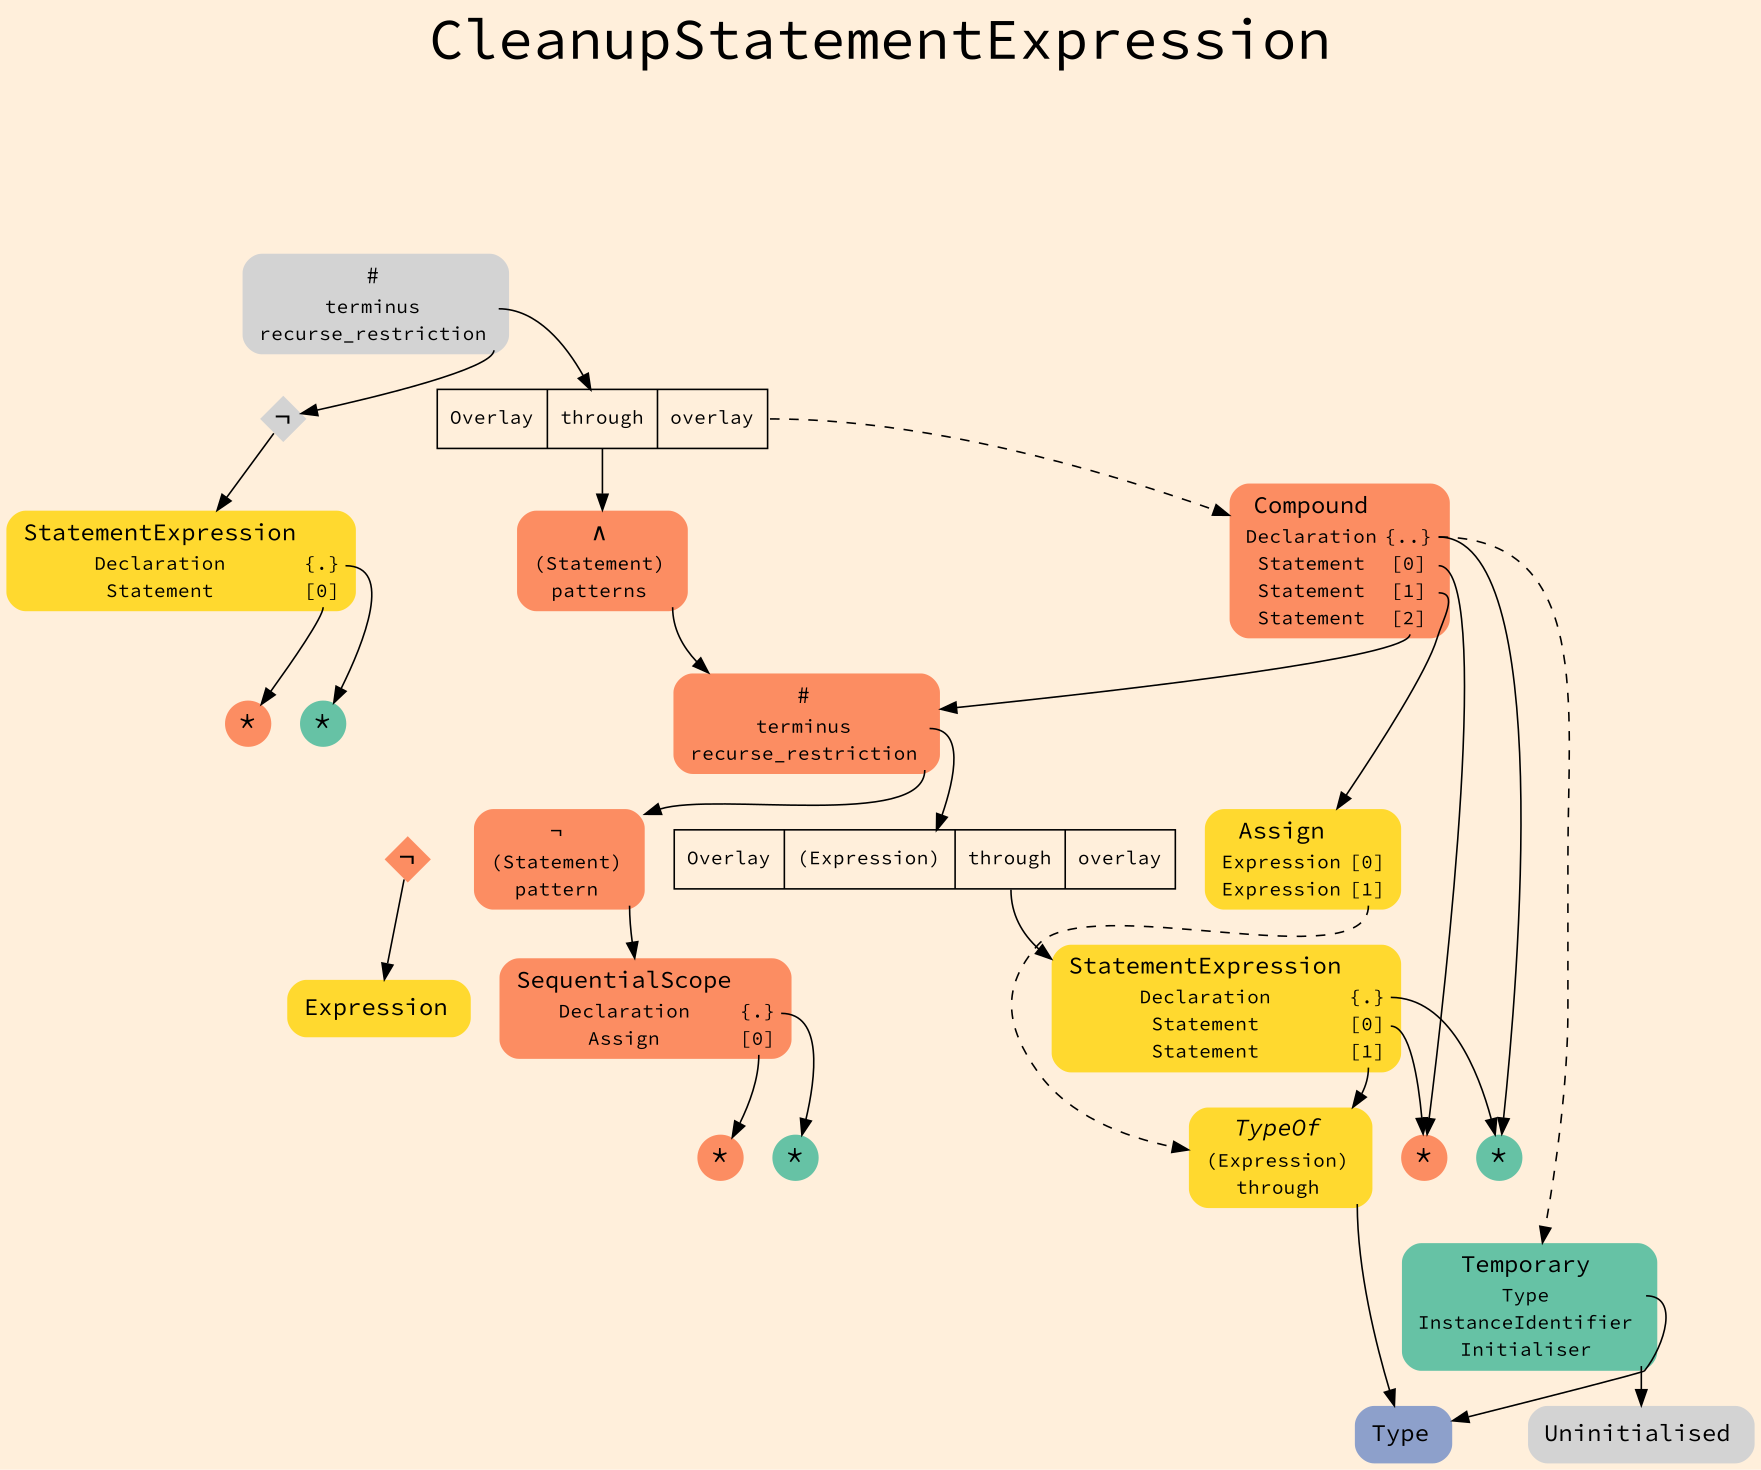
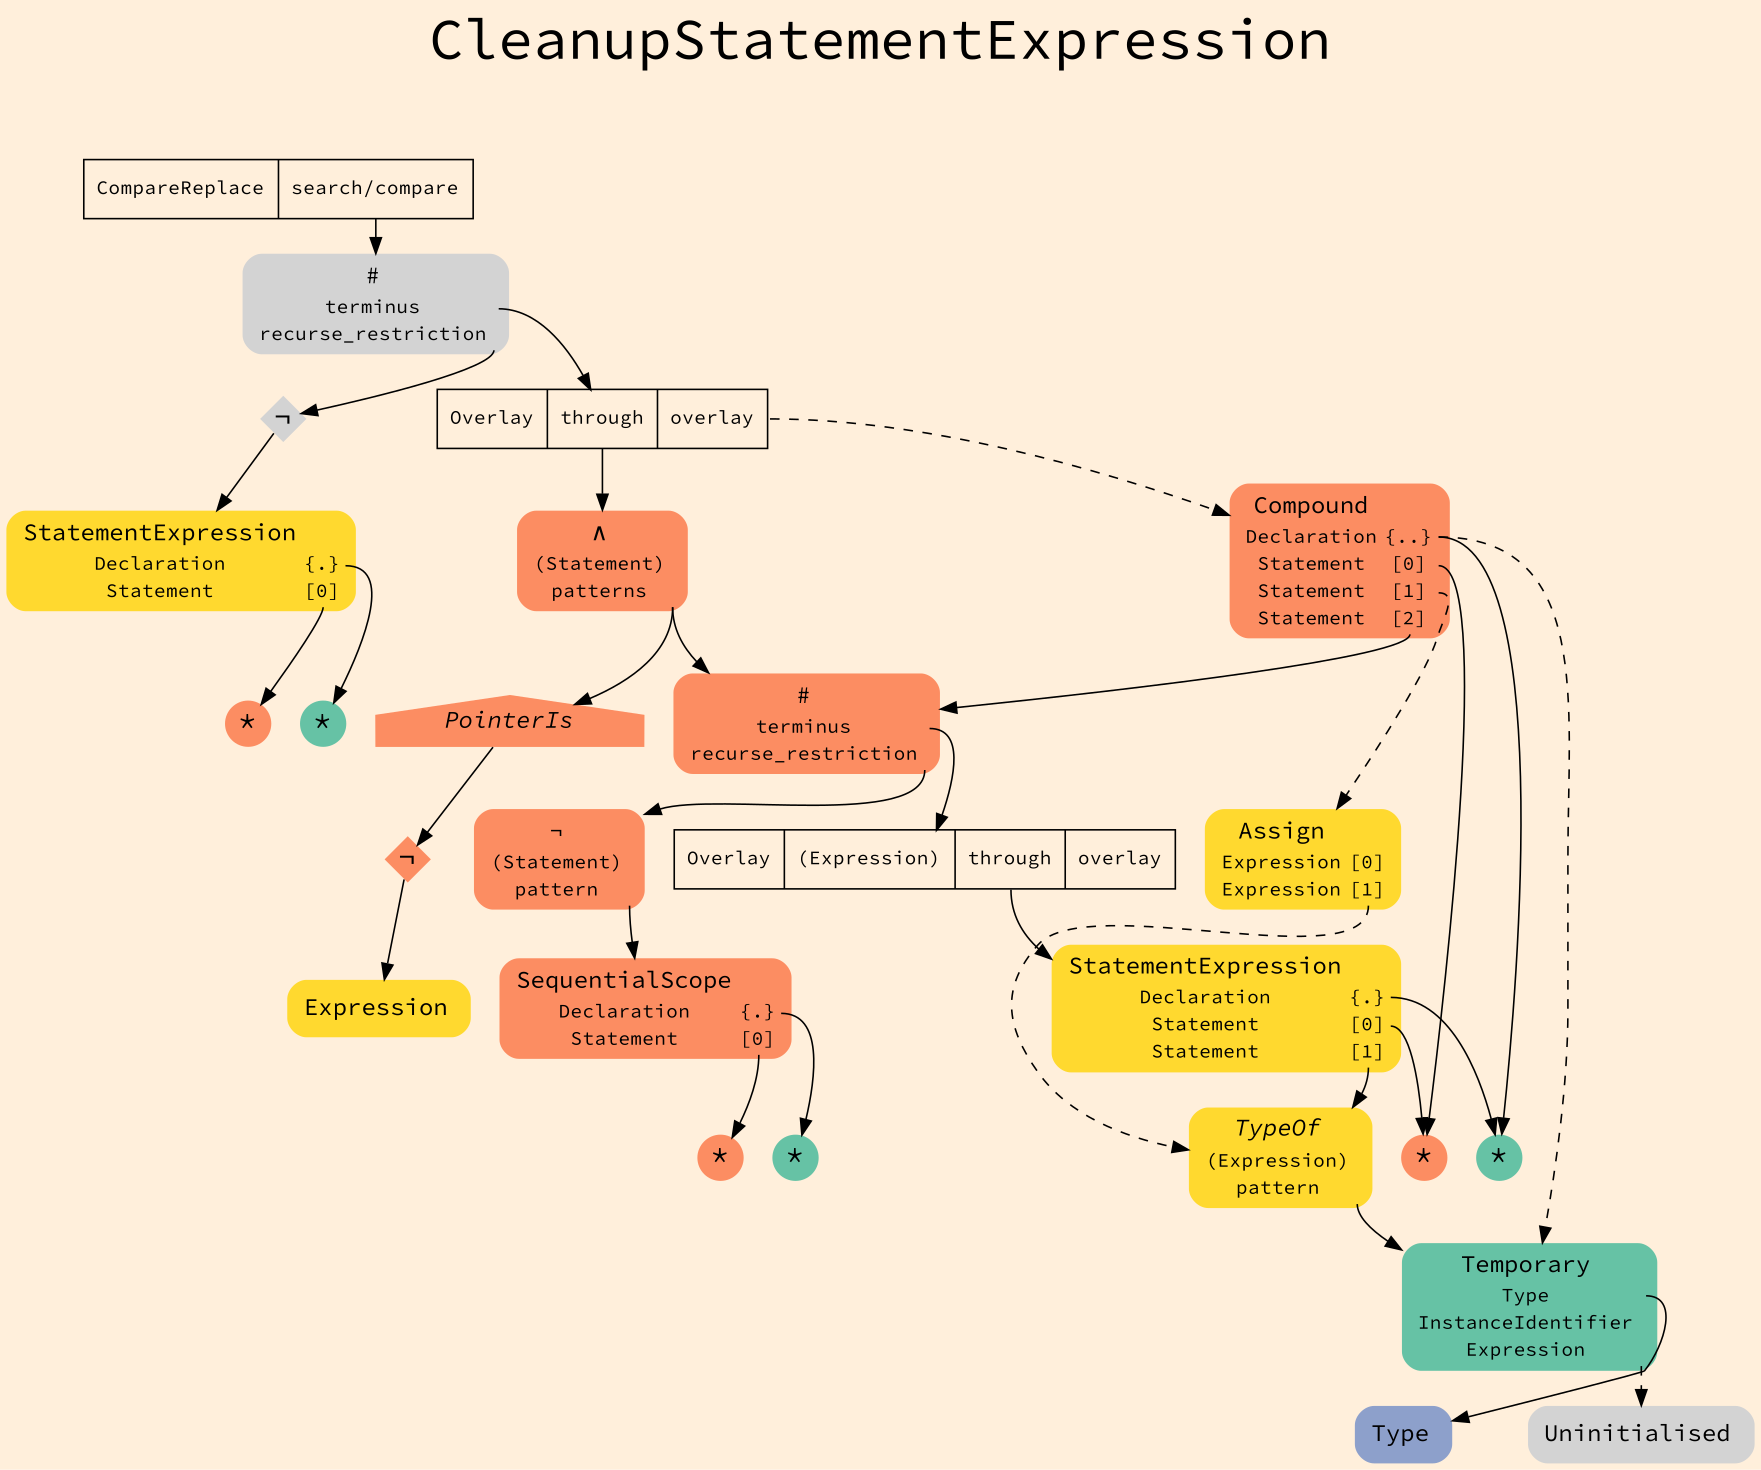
none -> (278, 189)
(1409, 696) -> (1409, 696)
none -> (510, 724)
(625, 1039) -> (625, 1039)
(1278, 1188) -> (1278, 1188)
(1367, 1298) -> (1369, 1226)
(1526, 1350) -> (1526, 1350)
(1641, 1382) -> (1641, 1382)
